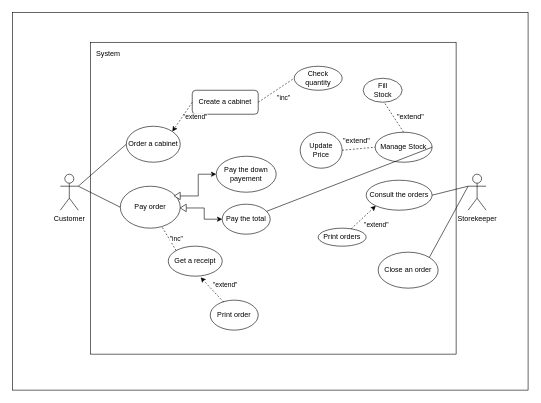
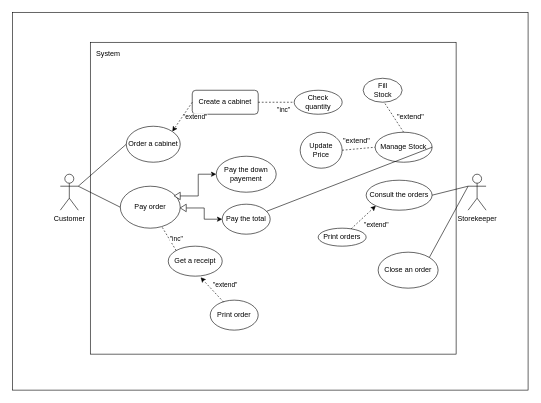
(318, 78) -> (318, 102)
